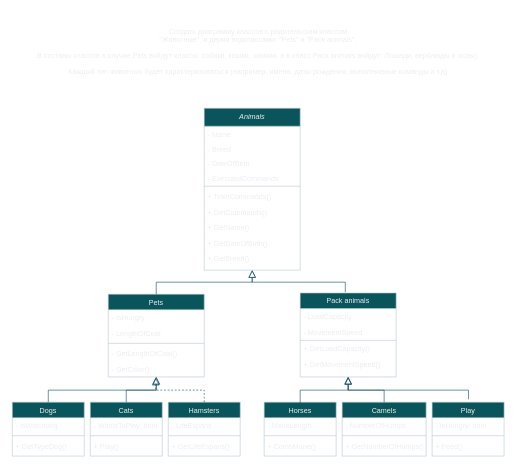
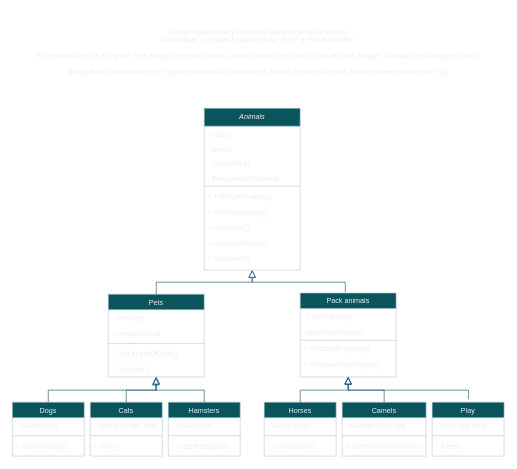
(187, 390) -> (187, 390)
